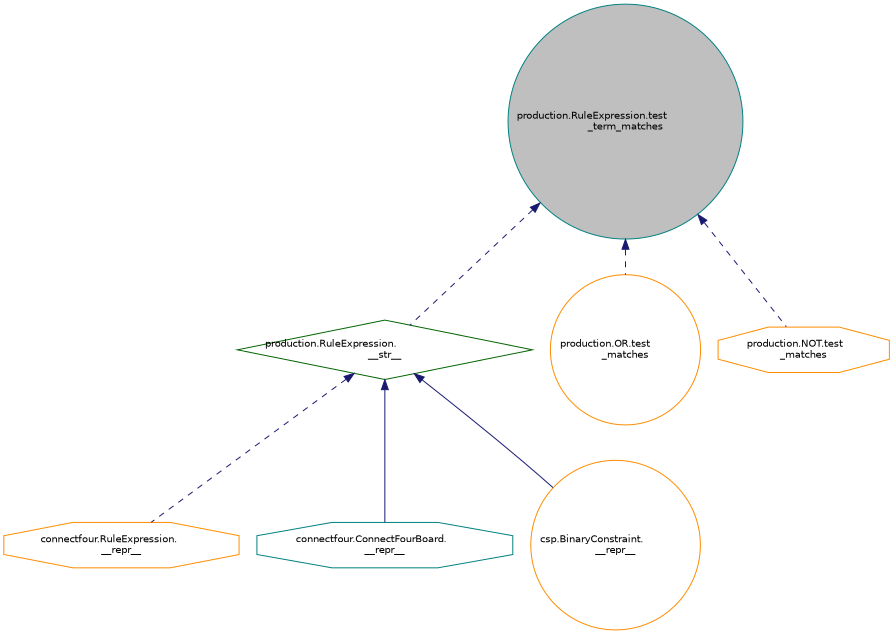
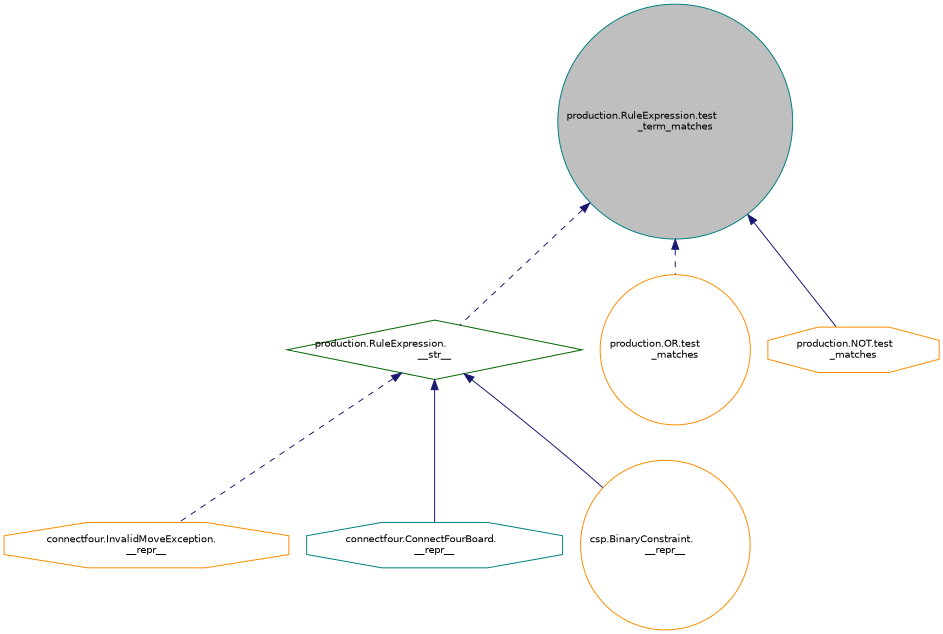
(745, 275) -> (795, 275)
(121, 545) -> (146, 545)
